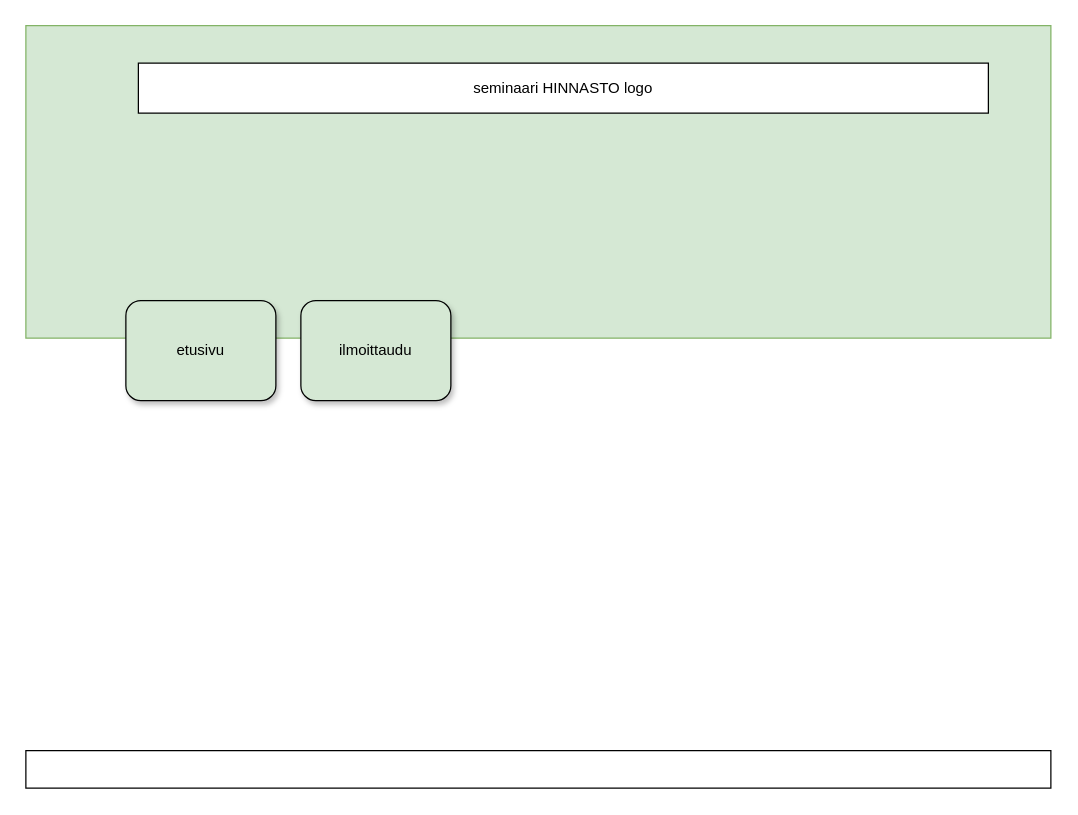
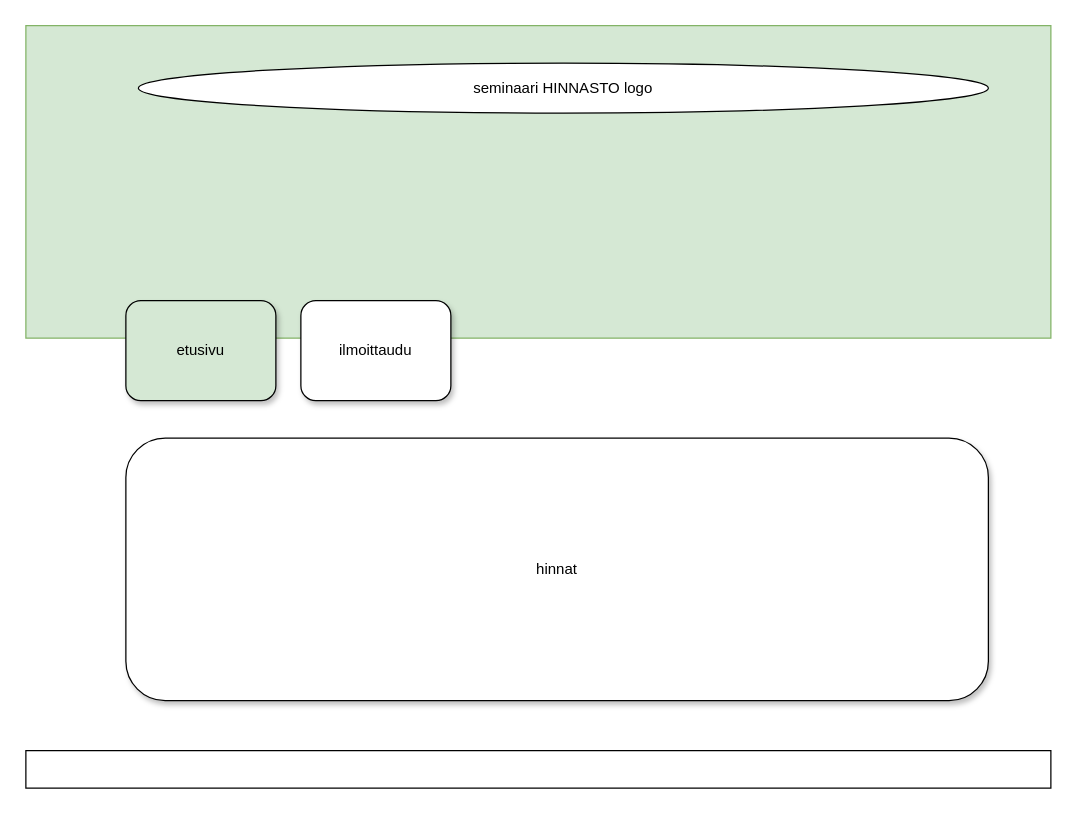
(563, 88) -> (563, 88)
(376, 351) -> (376, 351)
none -> (557, 569)
